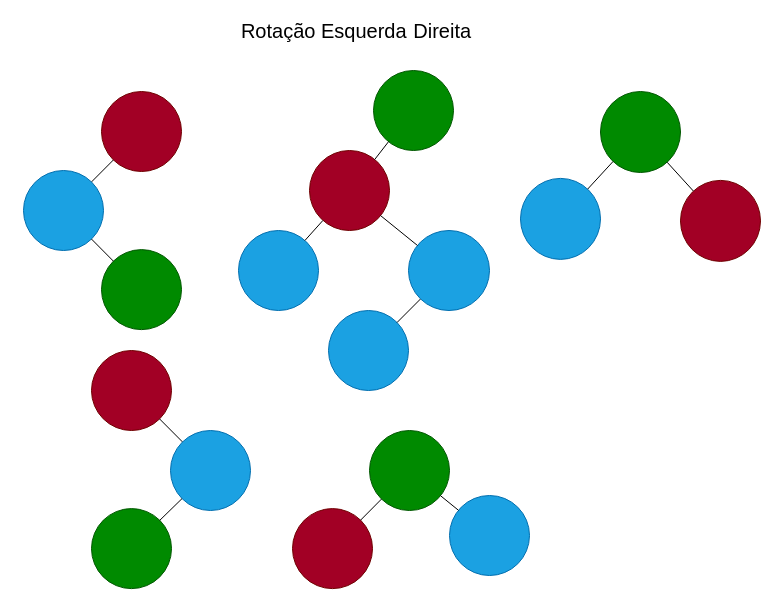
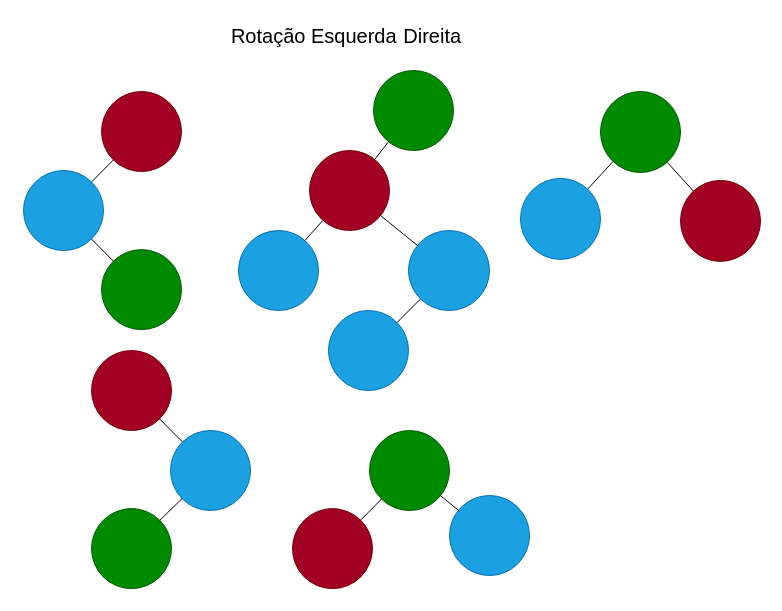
(357, 31) -> (347, 36)
